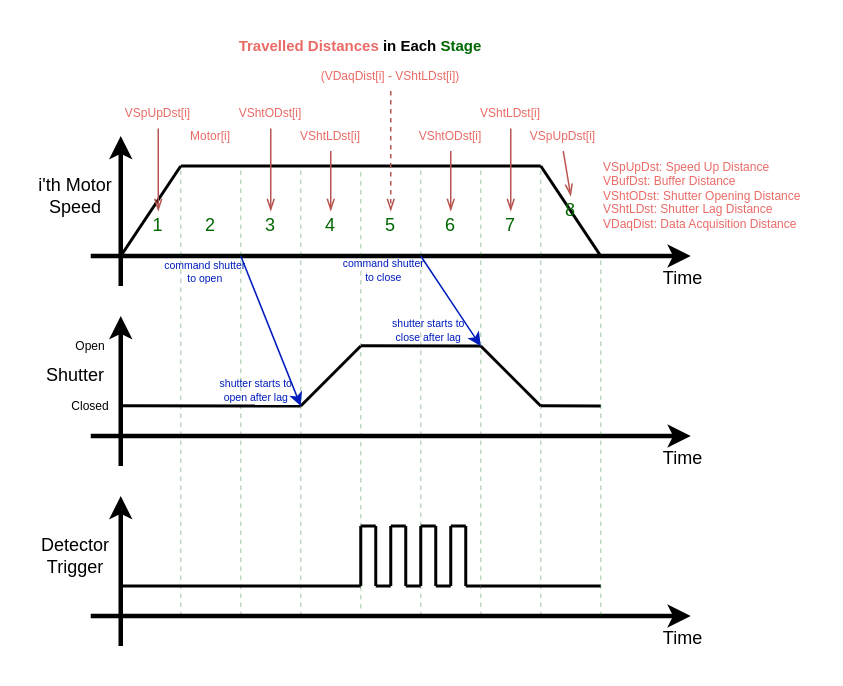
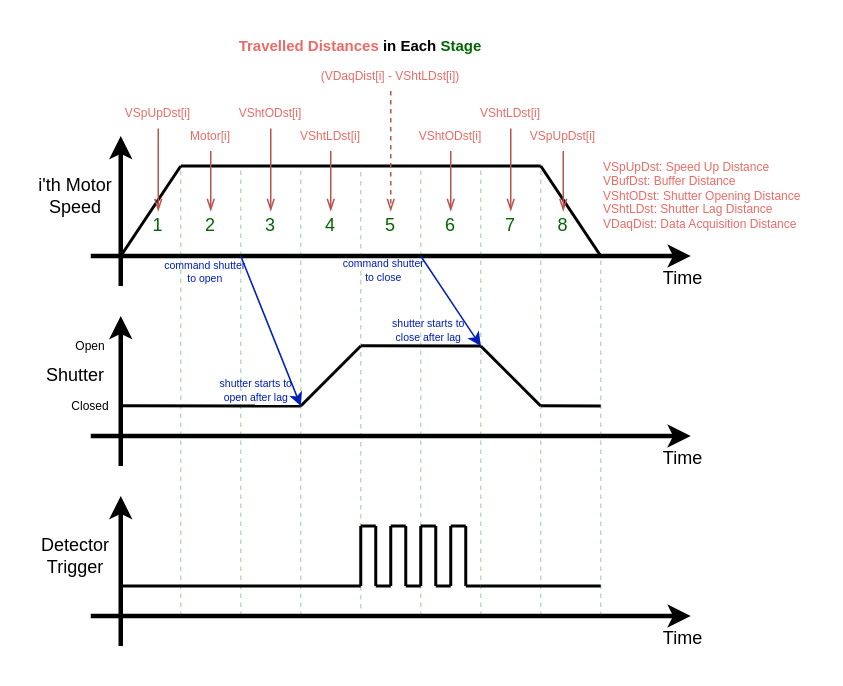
none -> (211, 179)
(571, 211) -> (563, 226)
